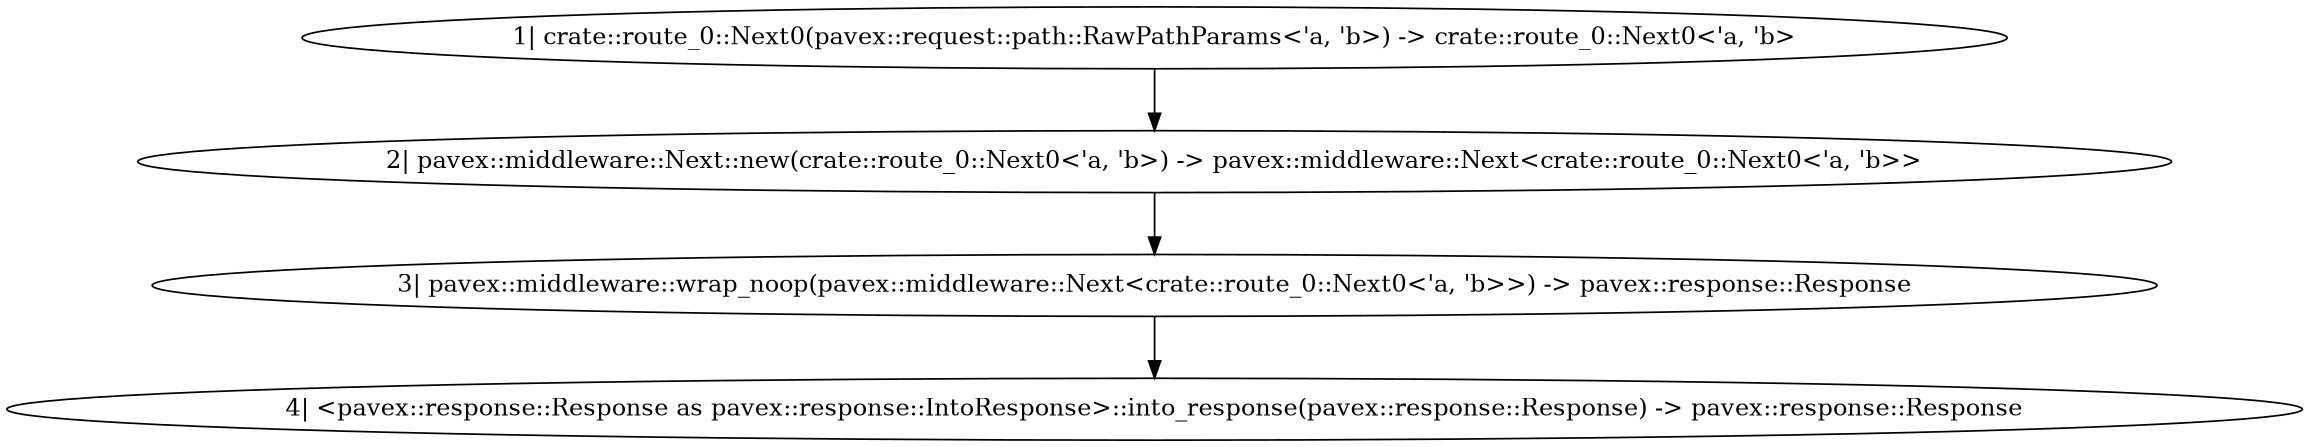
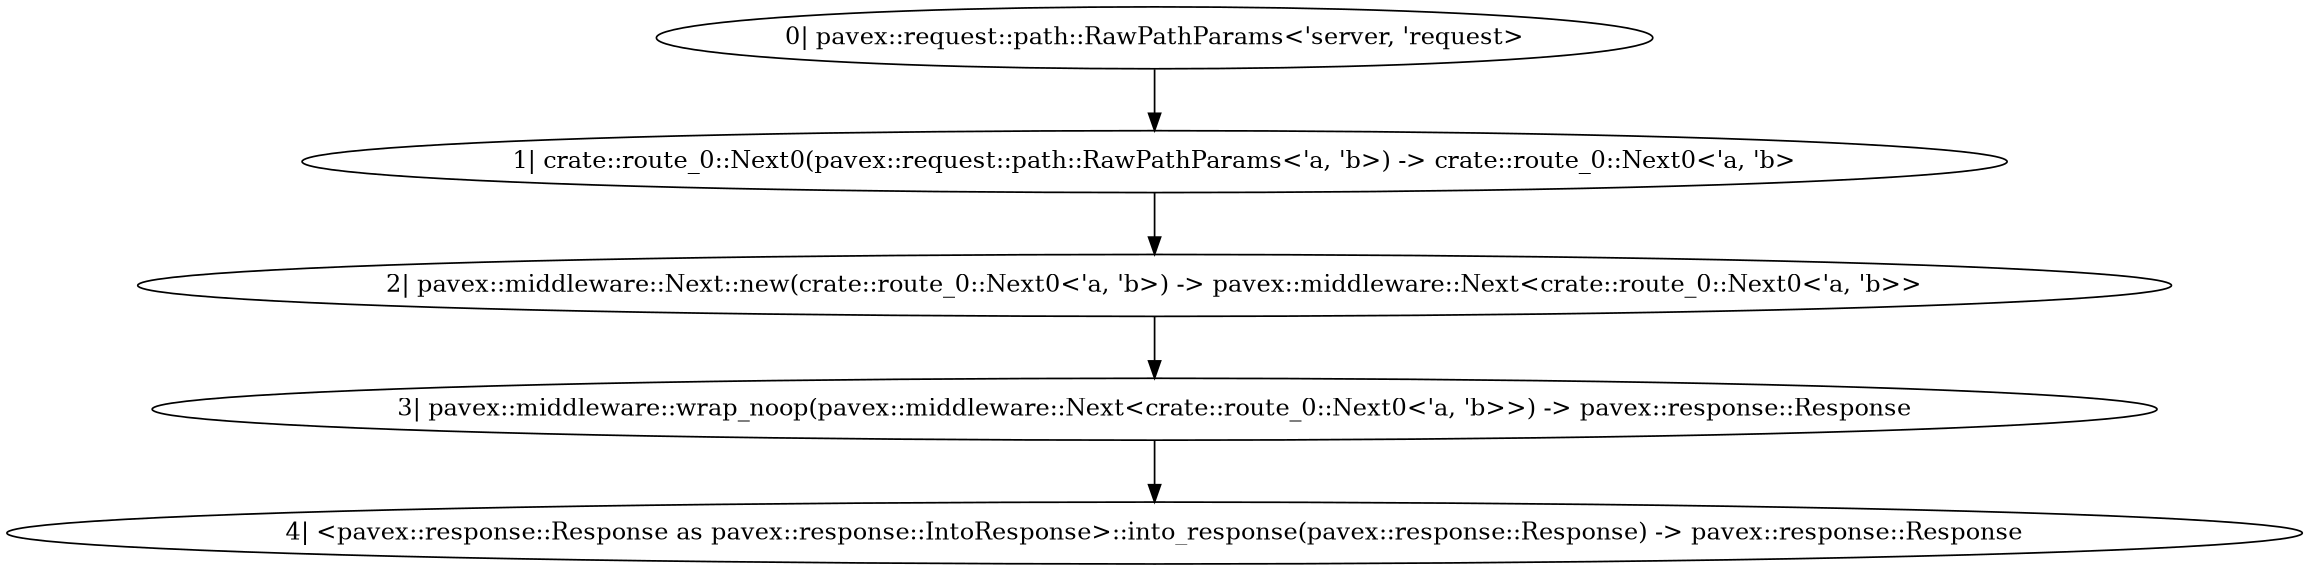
none -> (1155, 38)
